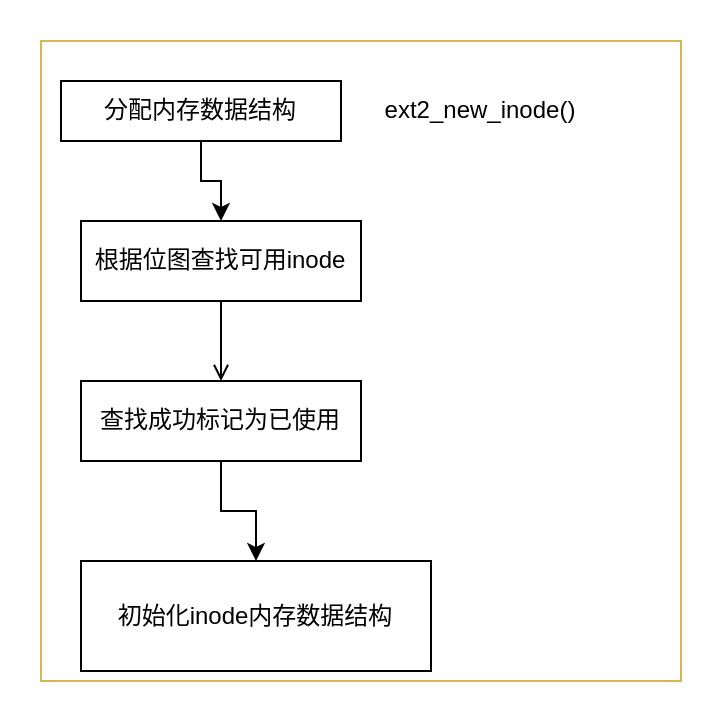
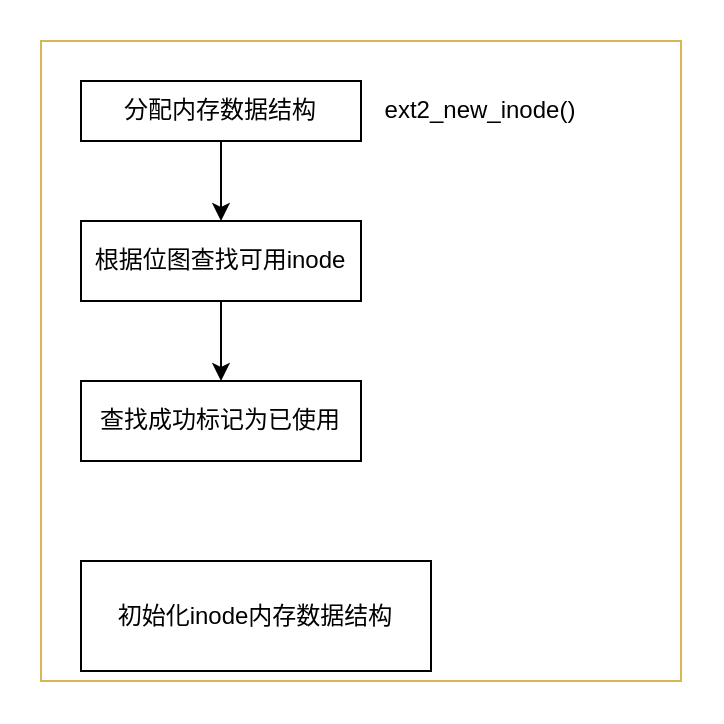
(201, 111) -> (221, 111)
(221, 368) -> (221, 366)
(232, 511) -> none
